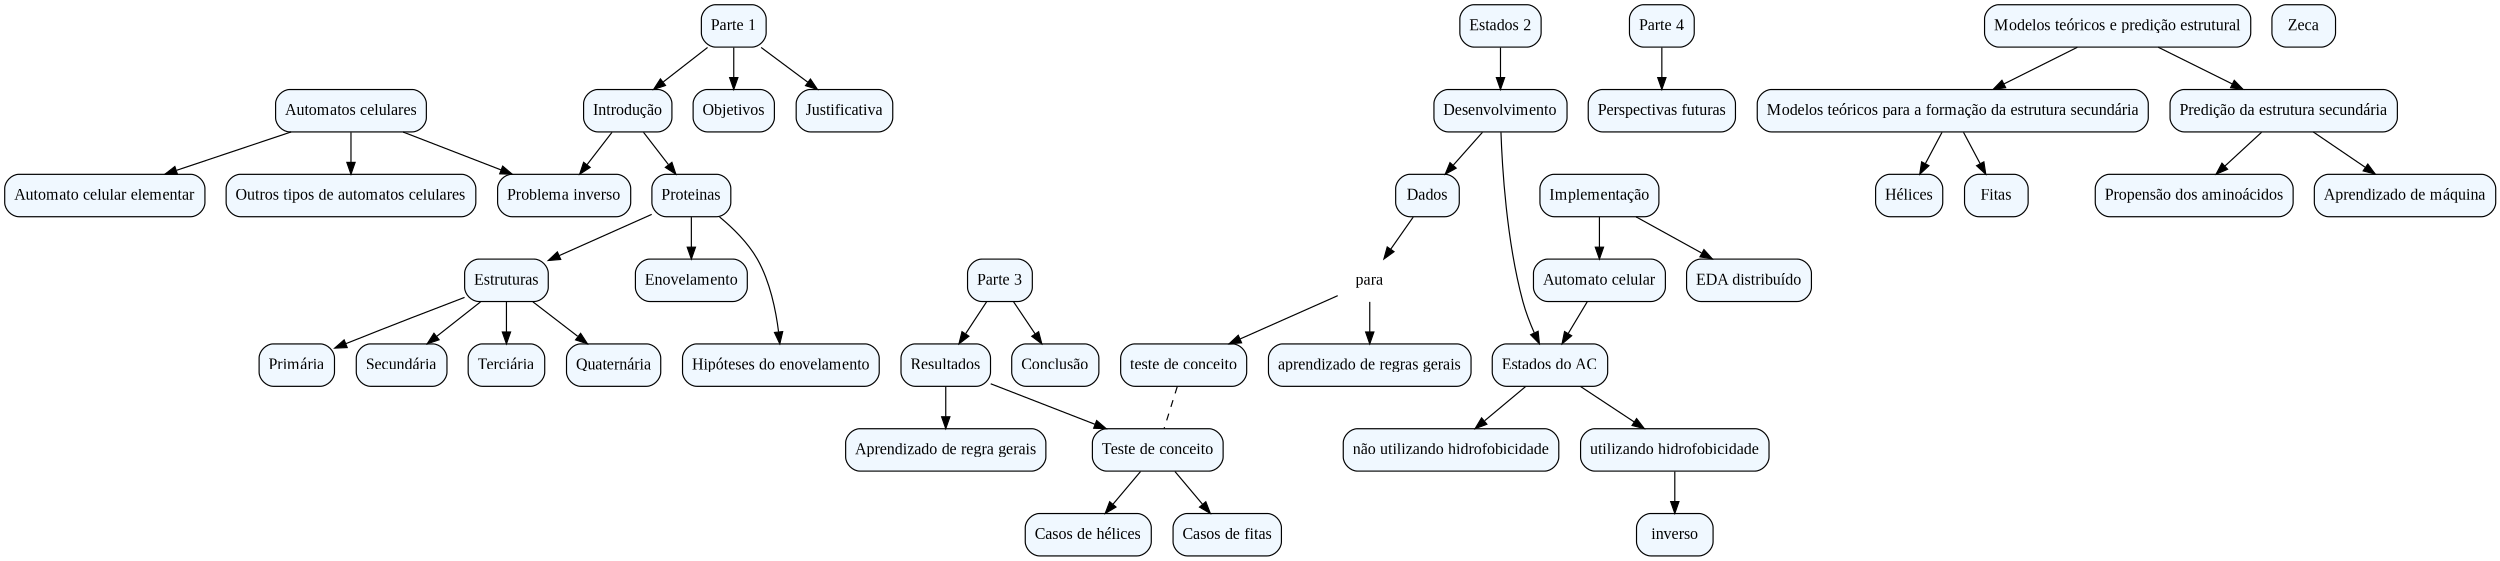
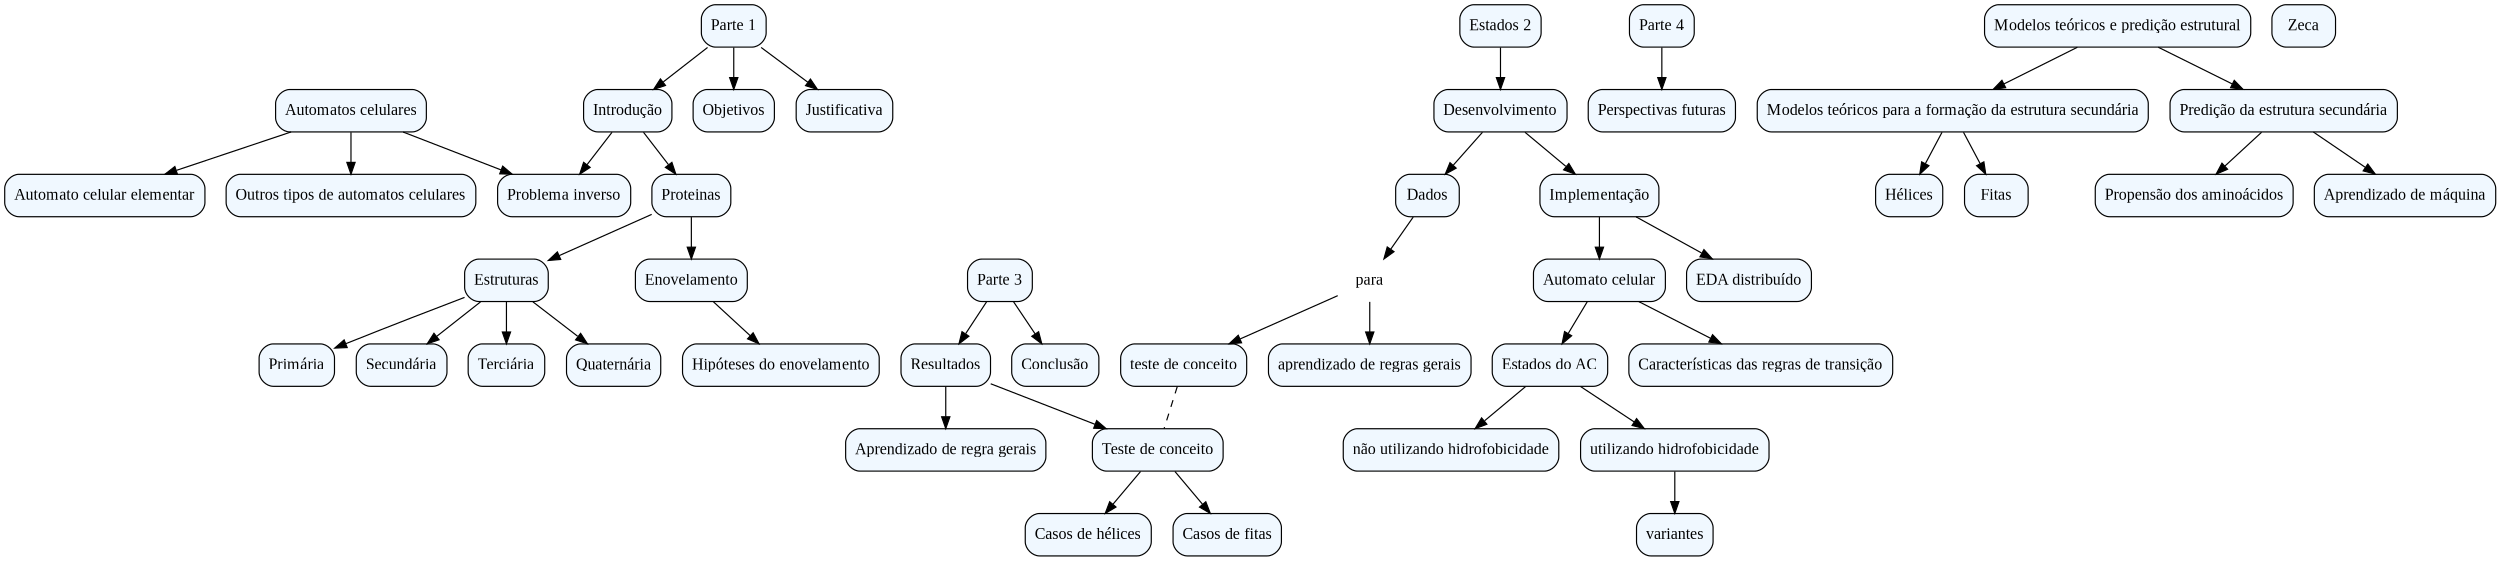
(1510, 234) -> (1545, 149)
(762, 268) -> (732, 319)
none -> (1761, 365)
(1675, 535) -> (1675, 535)
